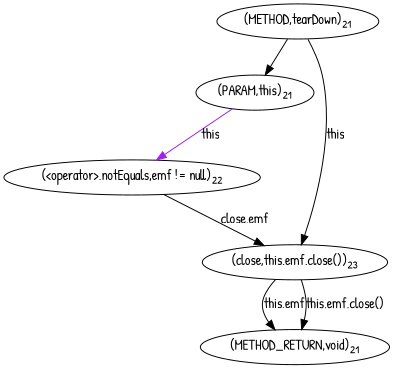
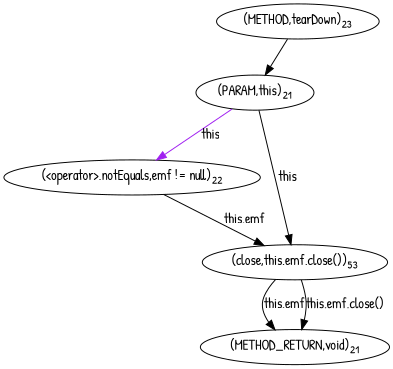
(347, 20) -> (347, 20)
(326, 137) -> (274, 173)
(245, 220) -> (245, 220)
(353, 261) -> (353, 261)
